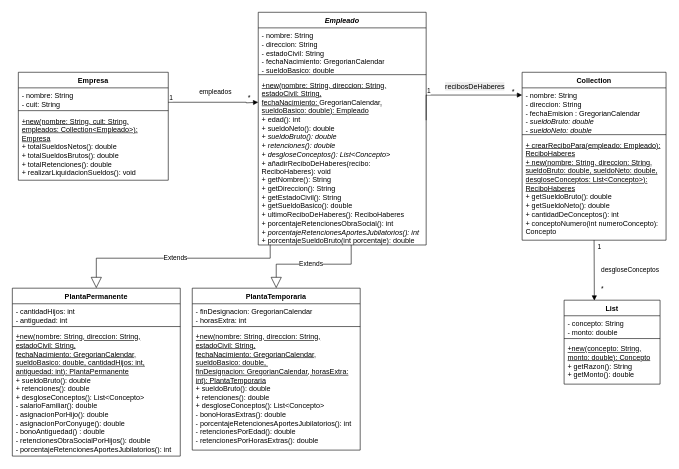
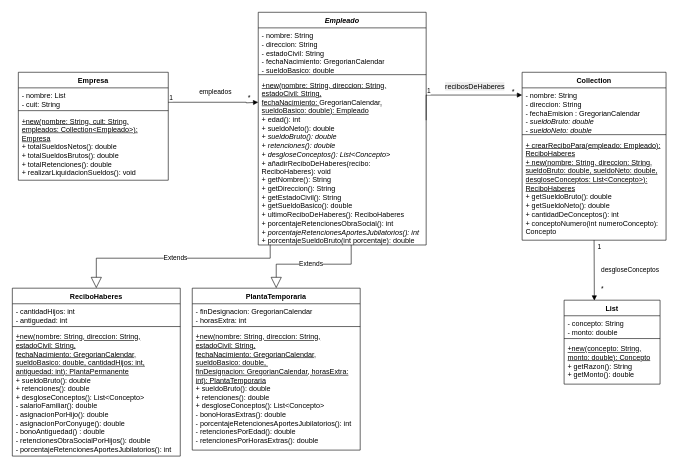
(50, 101) -> (46, 101)
(96, 297) -> (96, 297)
